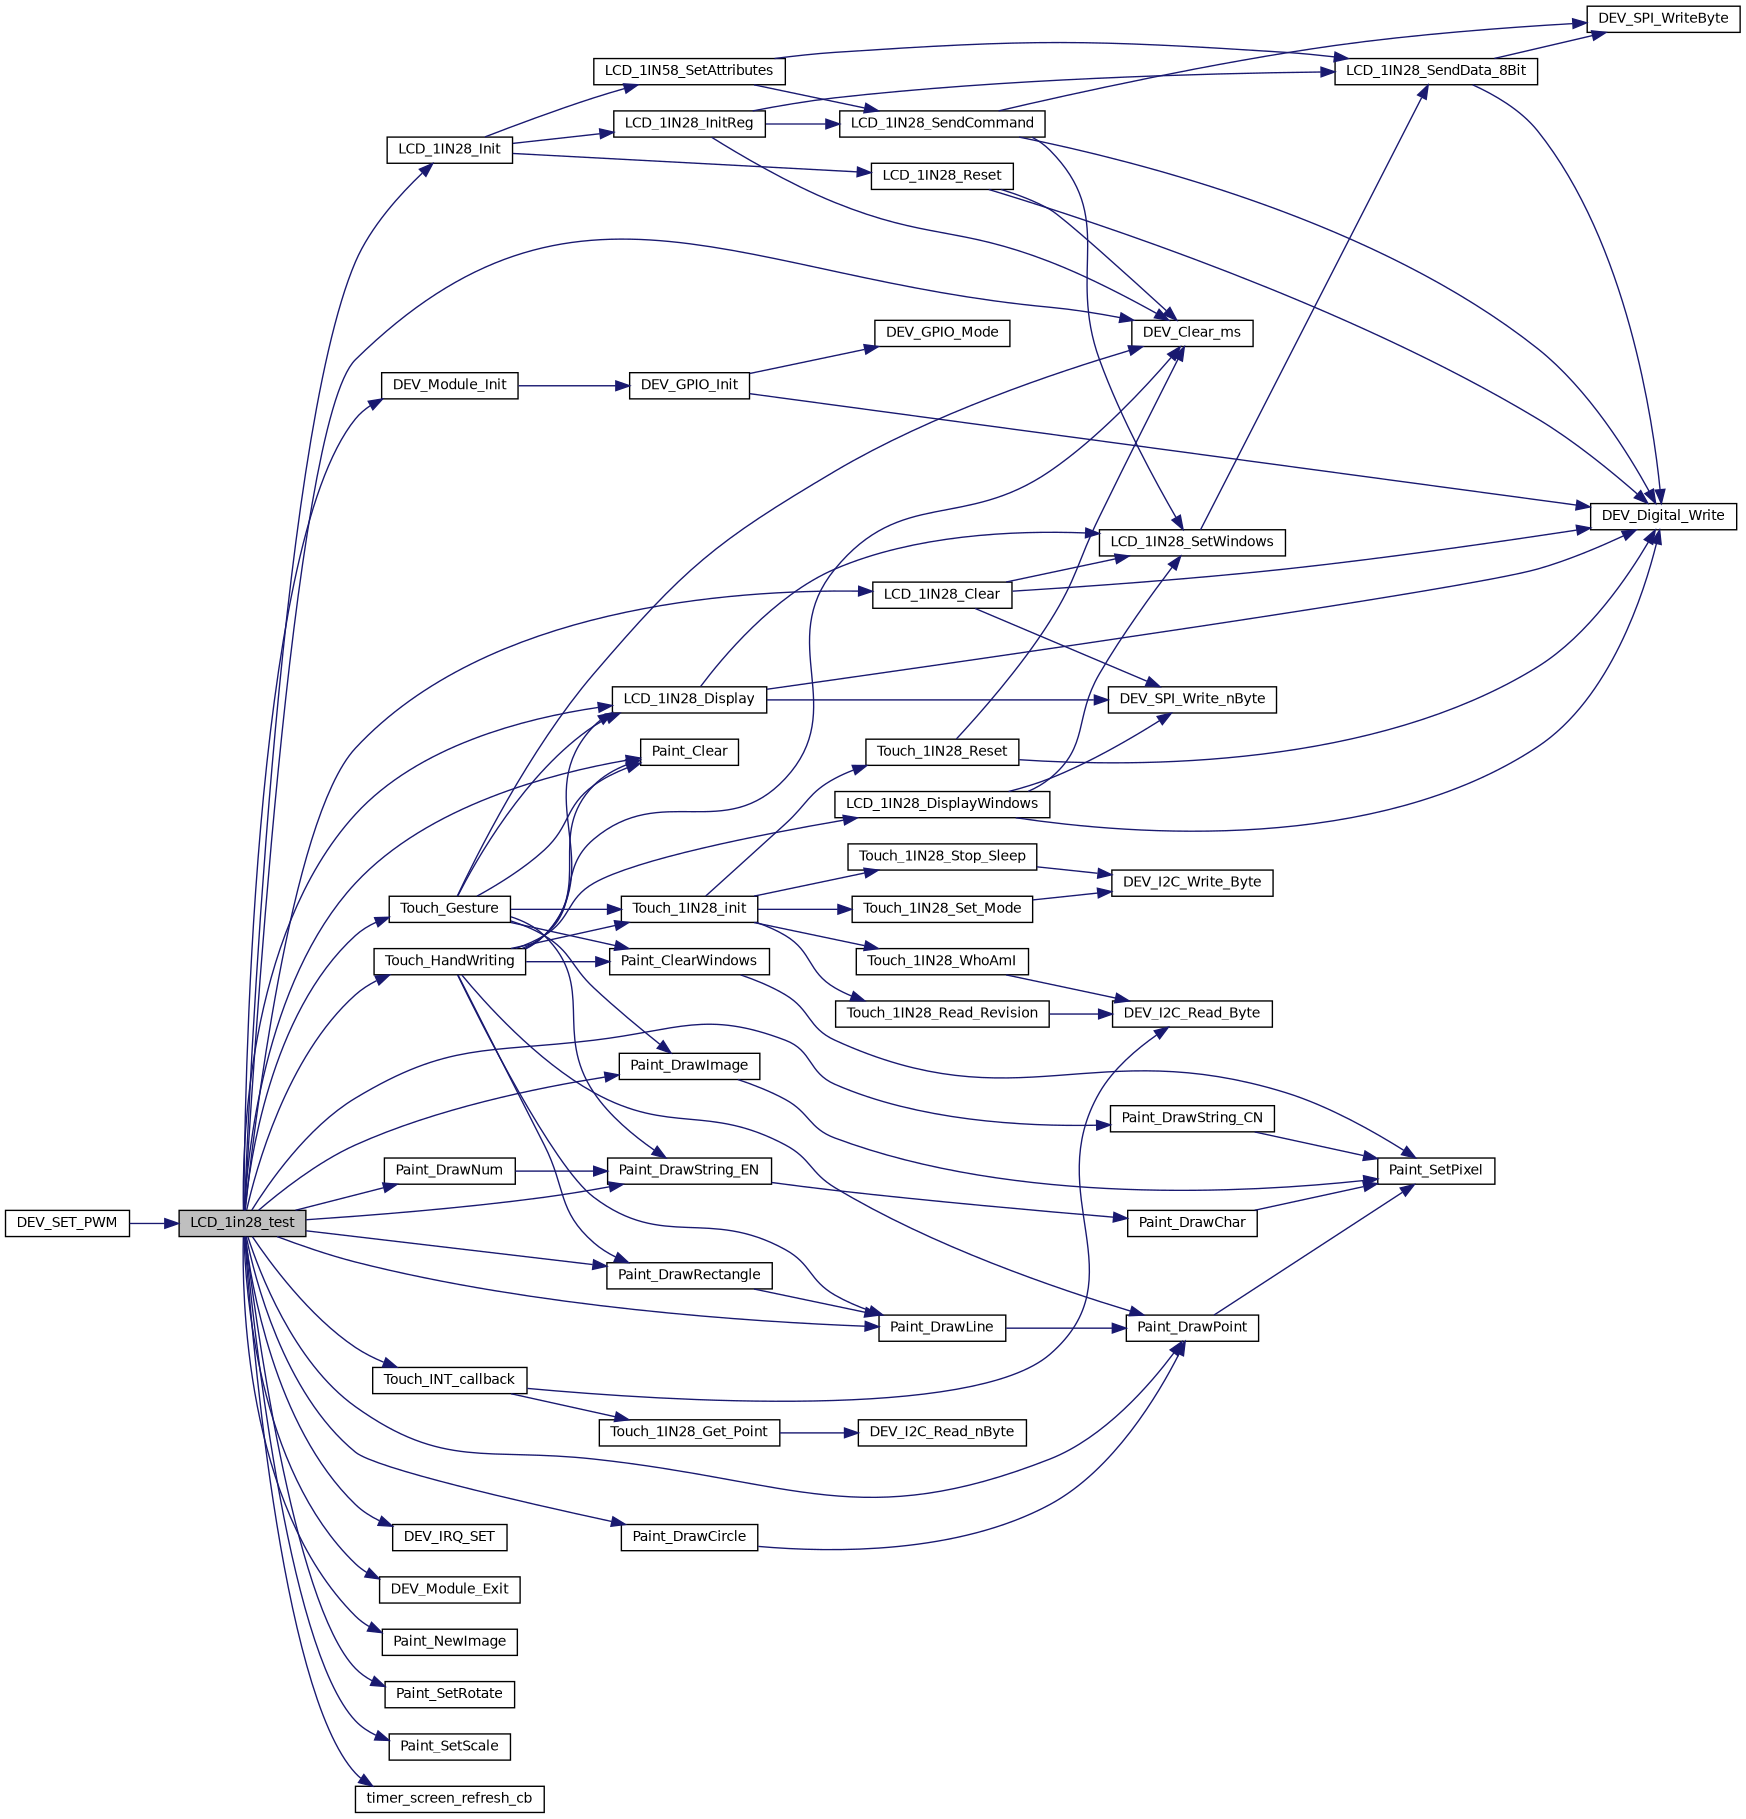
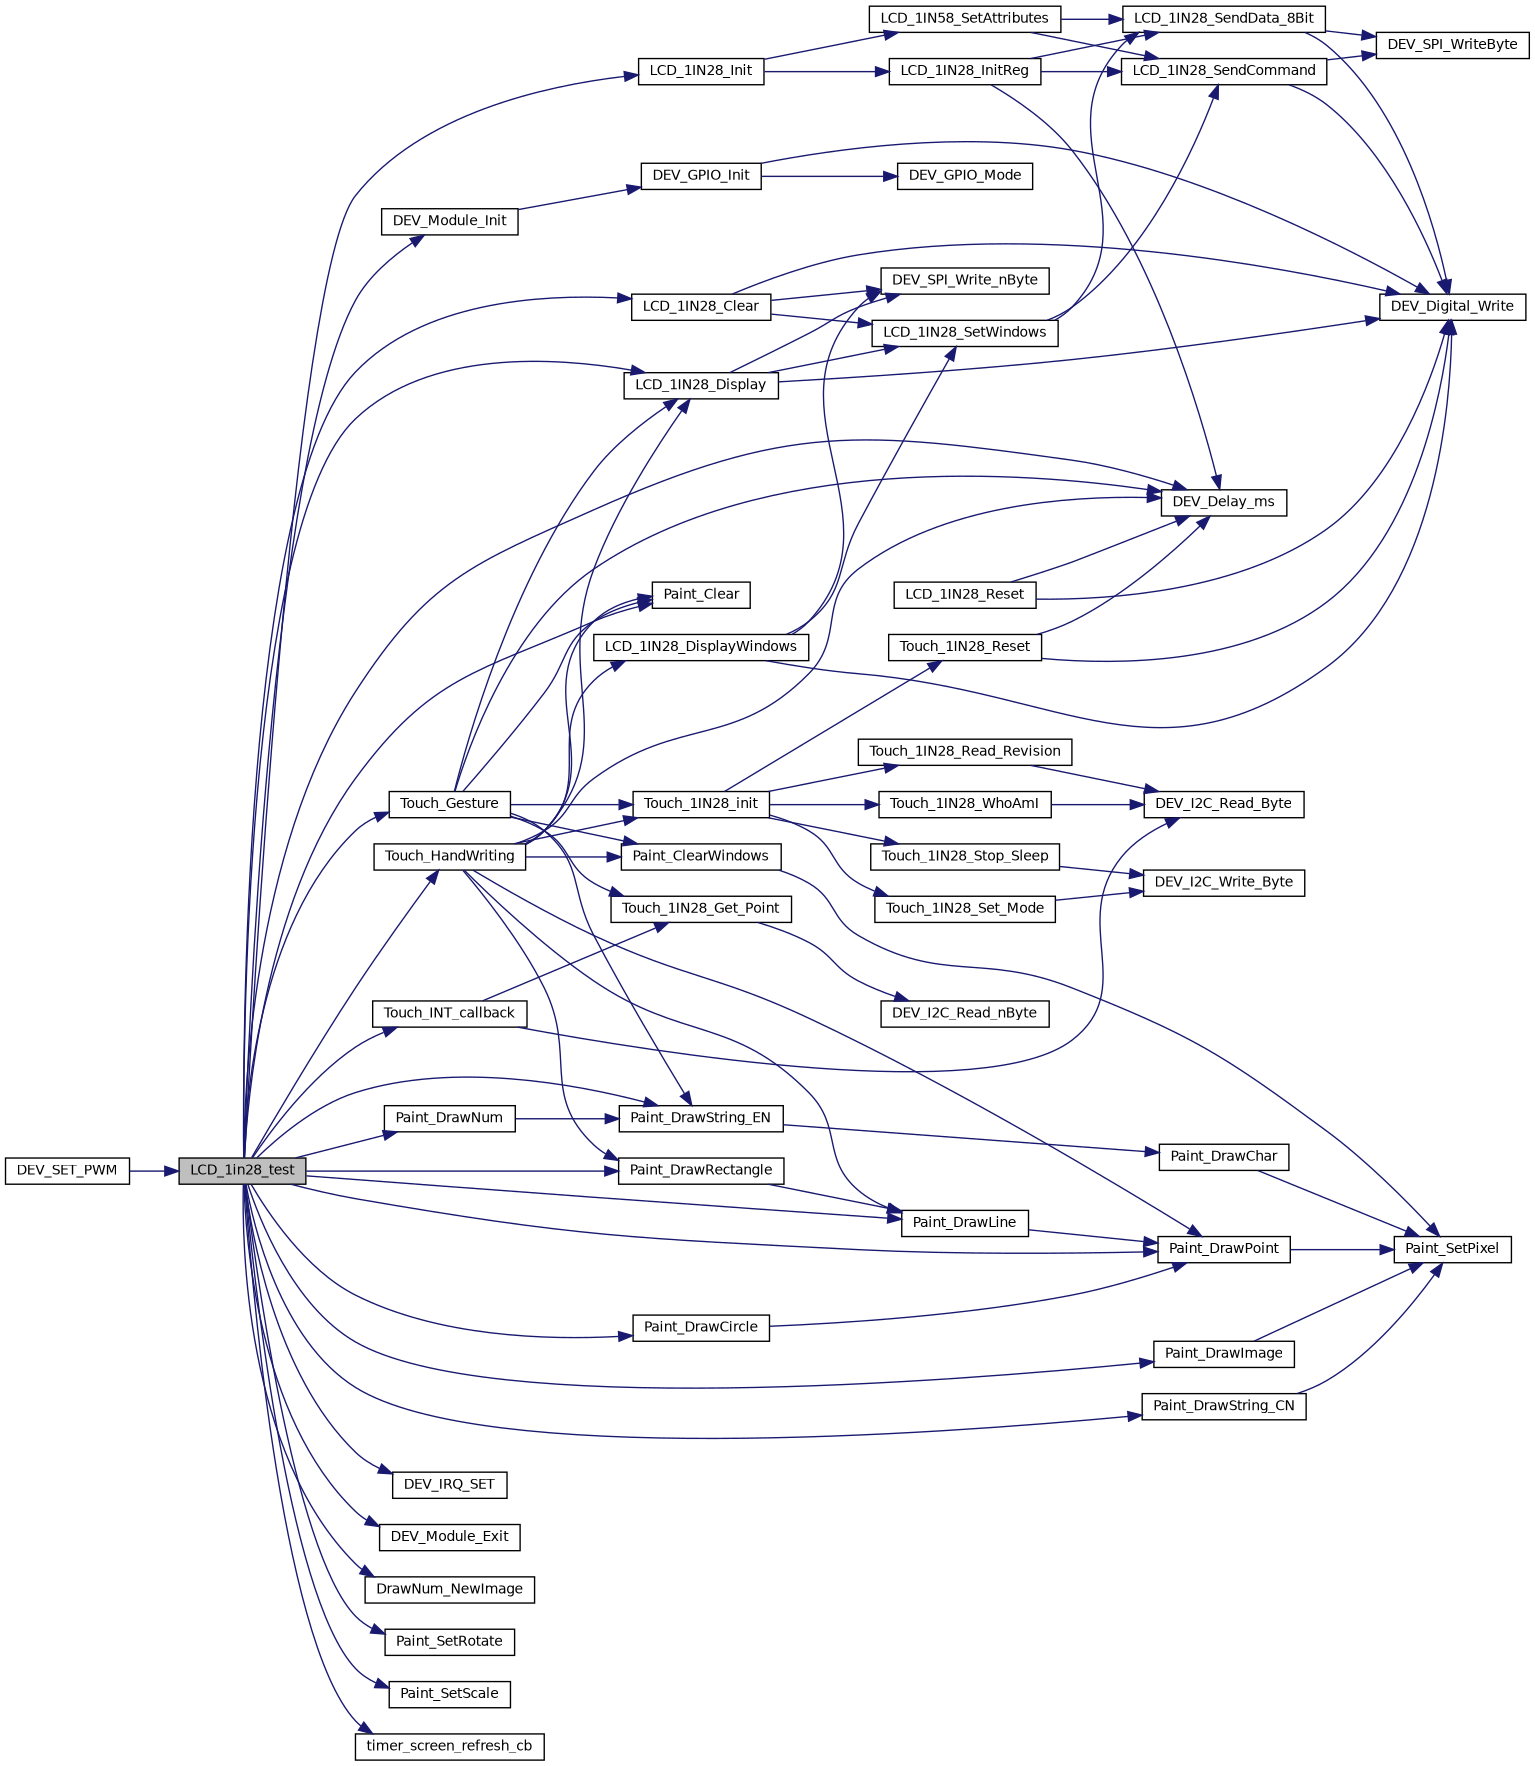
(685, 163) -> none
(1091, 327) -> (1149, 224)
(1192, 333) -> (1224, 503)
(586, 980) -> (583, 875)
(450, 1642) -> (450, 1590)
